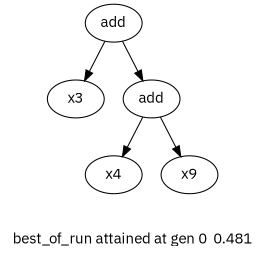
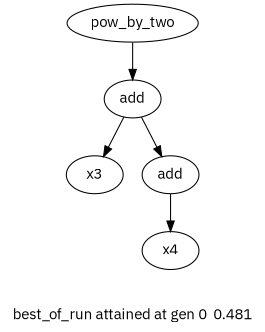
none -> (133, 23)
(190, 175) -> none
